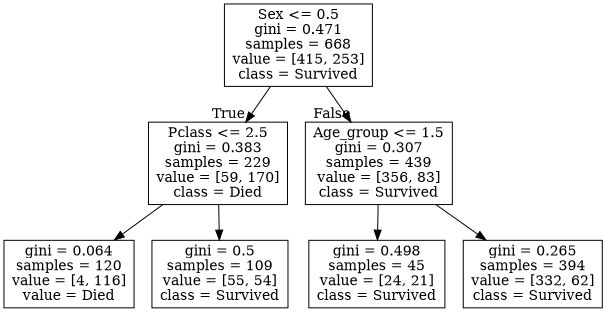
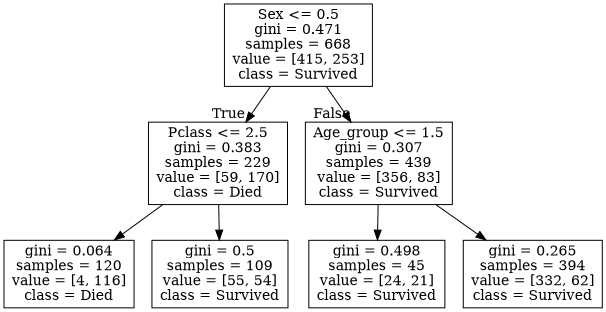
(69, 274) -> (69, 274)
